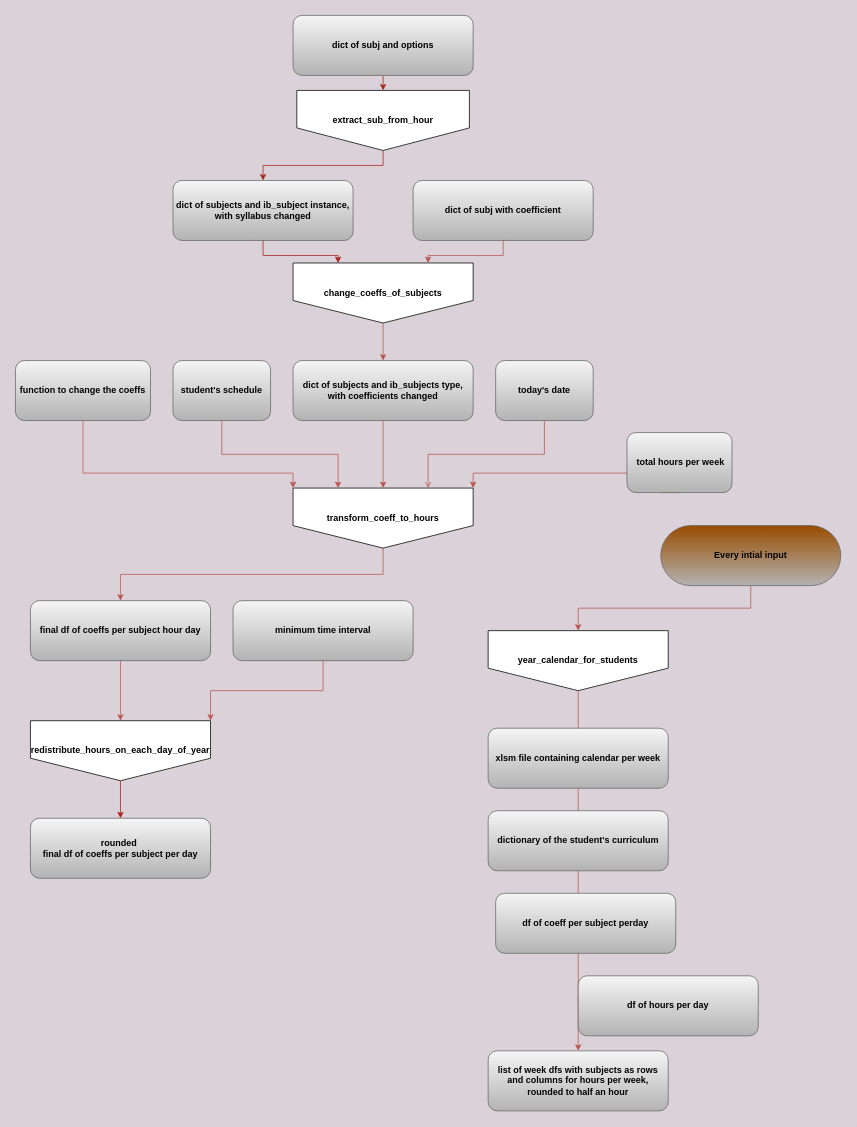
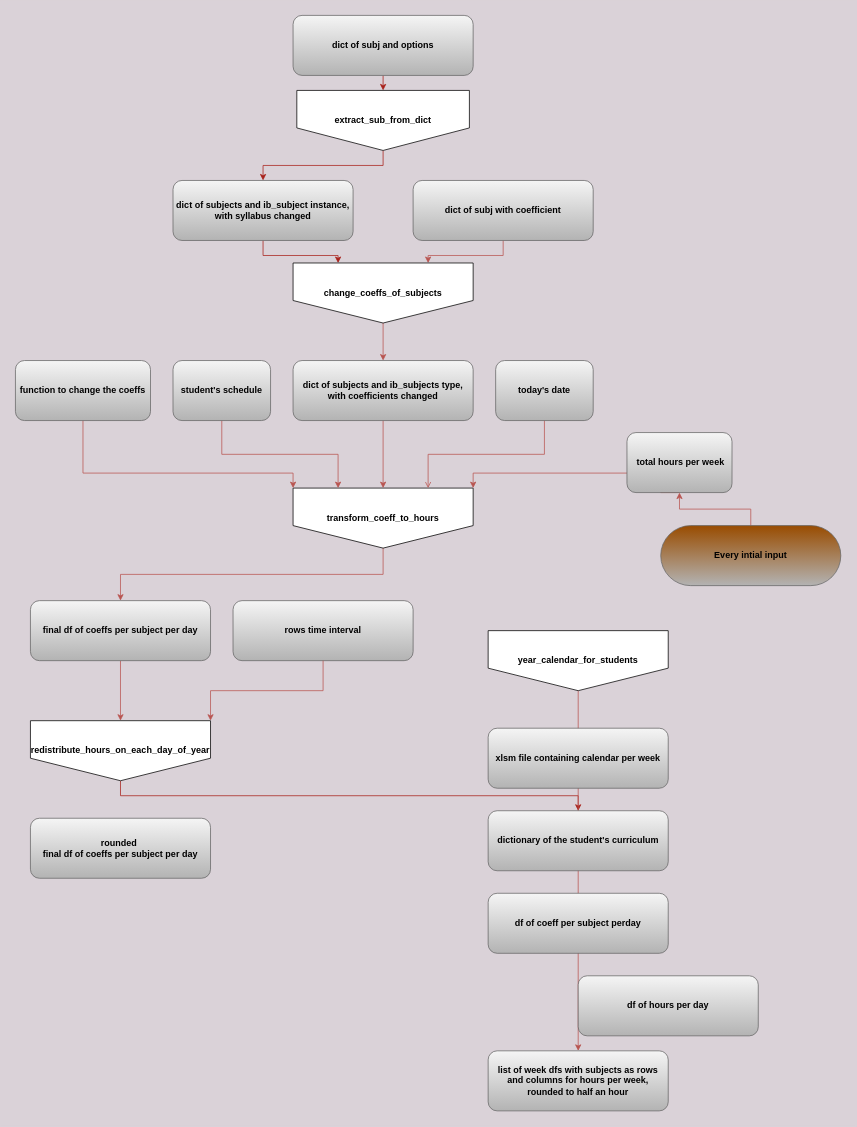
(383, 120) -> (383, 120)
(750, 598) -> (750, 516)
(120, 630) -> (120, 630)
(323, 630) -> (323, 630)
(120, 803) -> (347, 795)
(585, 923) -> (578, 923)
